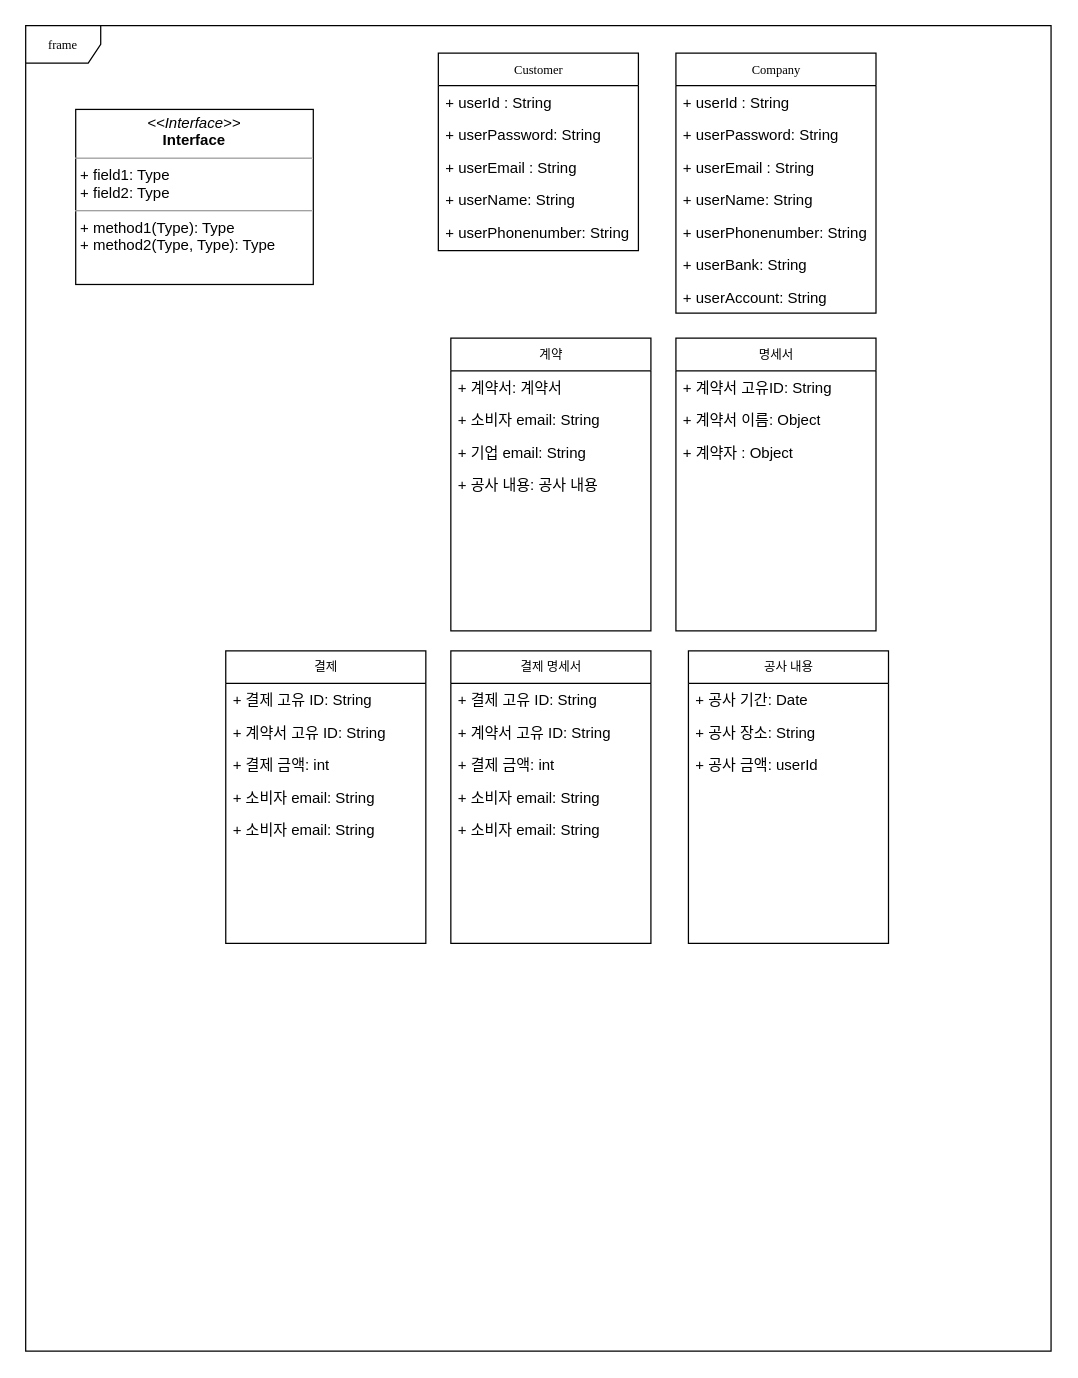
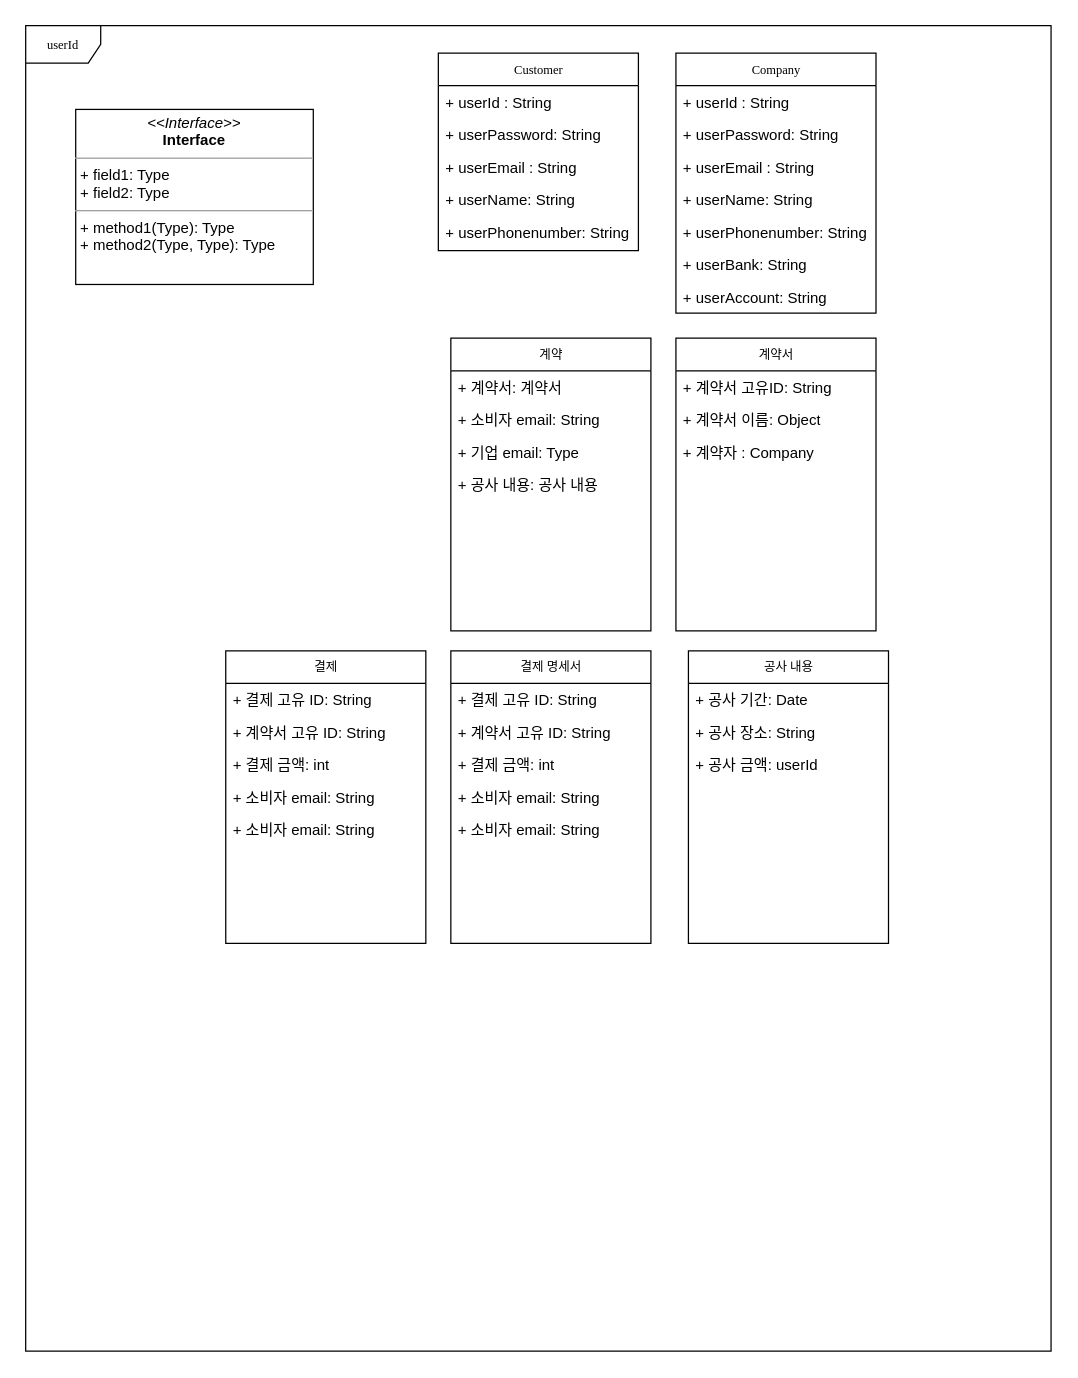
(63, 44) -> (63, 44)
(776, 354) -> (776, 354)
(527, 453) -> (520, 453)
(744, 453) -> (748, 453)
